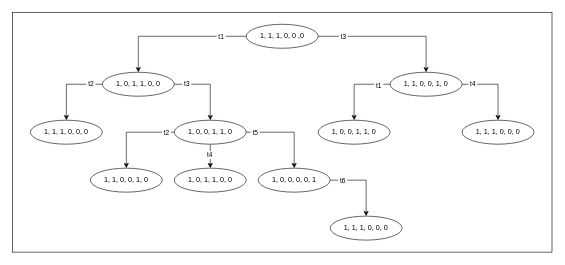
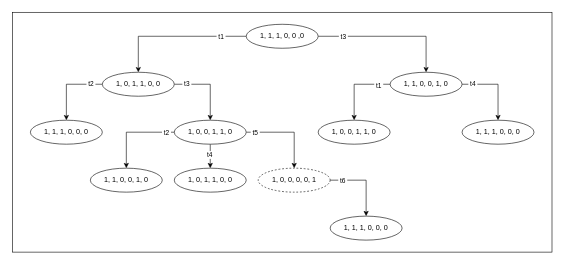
(294, 180) -> (294, 180)
